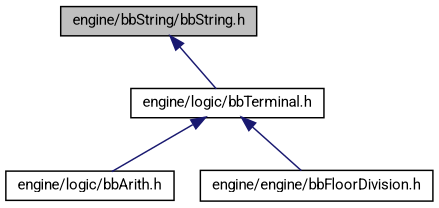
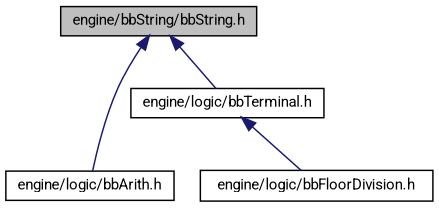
(152, 148) -> (110, 107)
(317, 186) -> (317, 186)
